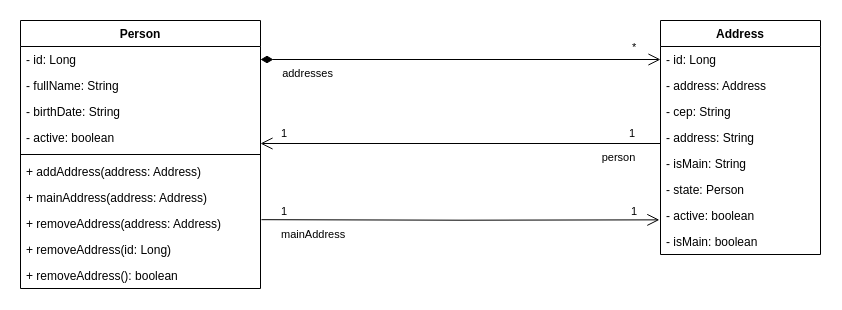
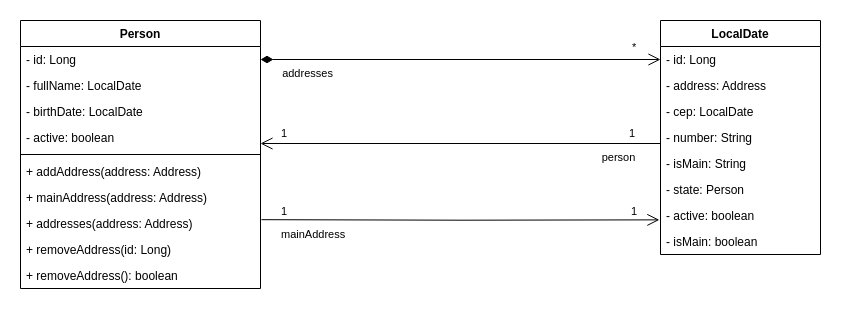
(741, 35) -> (741, 35)
(78, 87) -> (88, 87)
(83, 113) -> (93, 113)
(704, 113) -> (714, 113)
(717, 139) -> (714, 139)
(133, 225) -> (119, 225)
